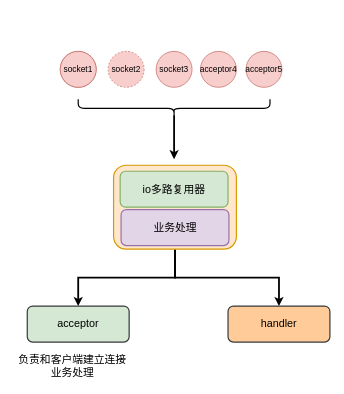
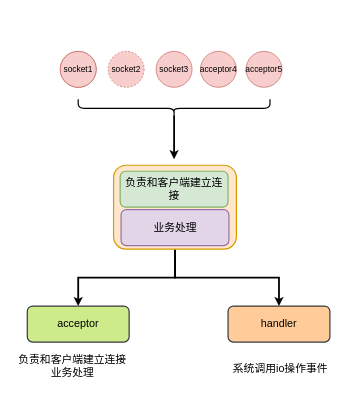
(174, 189) -> (174, 189)
(78, 324) -> (78, 324)
none -> (280, 369)
